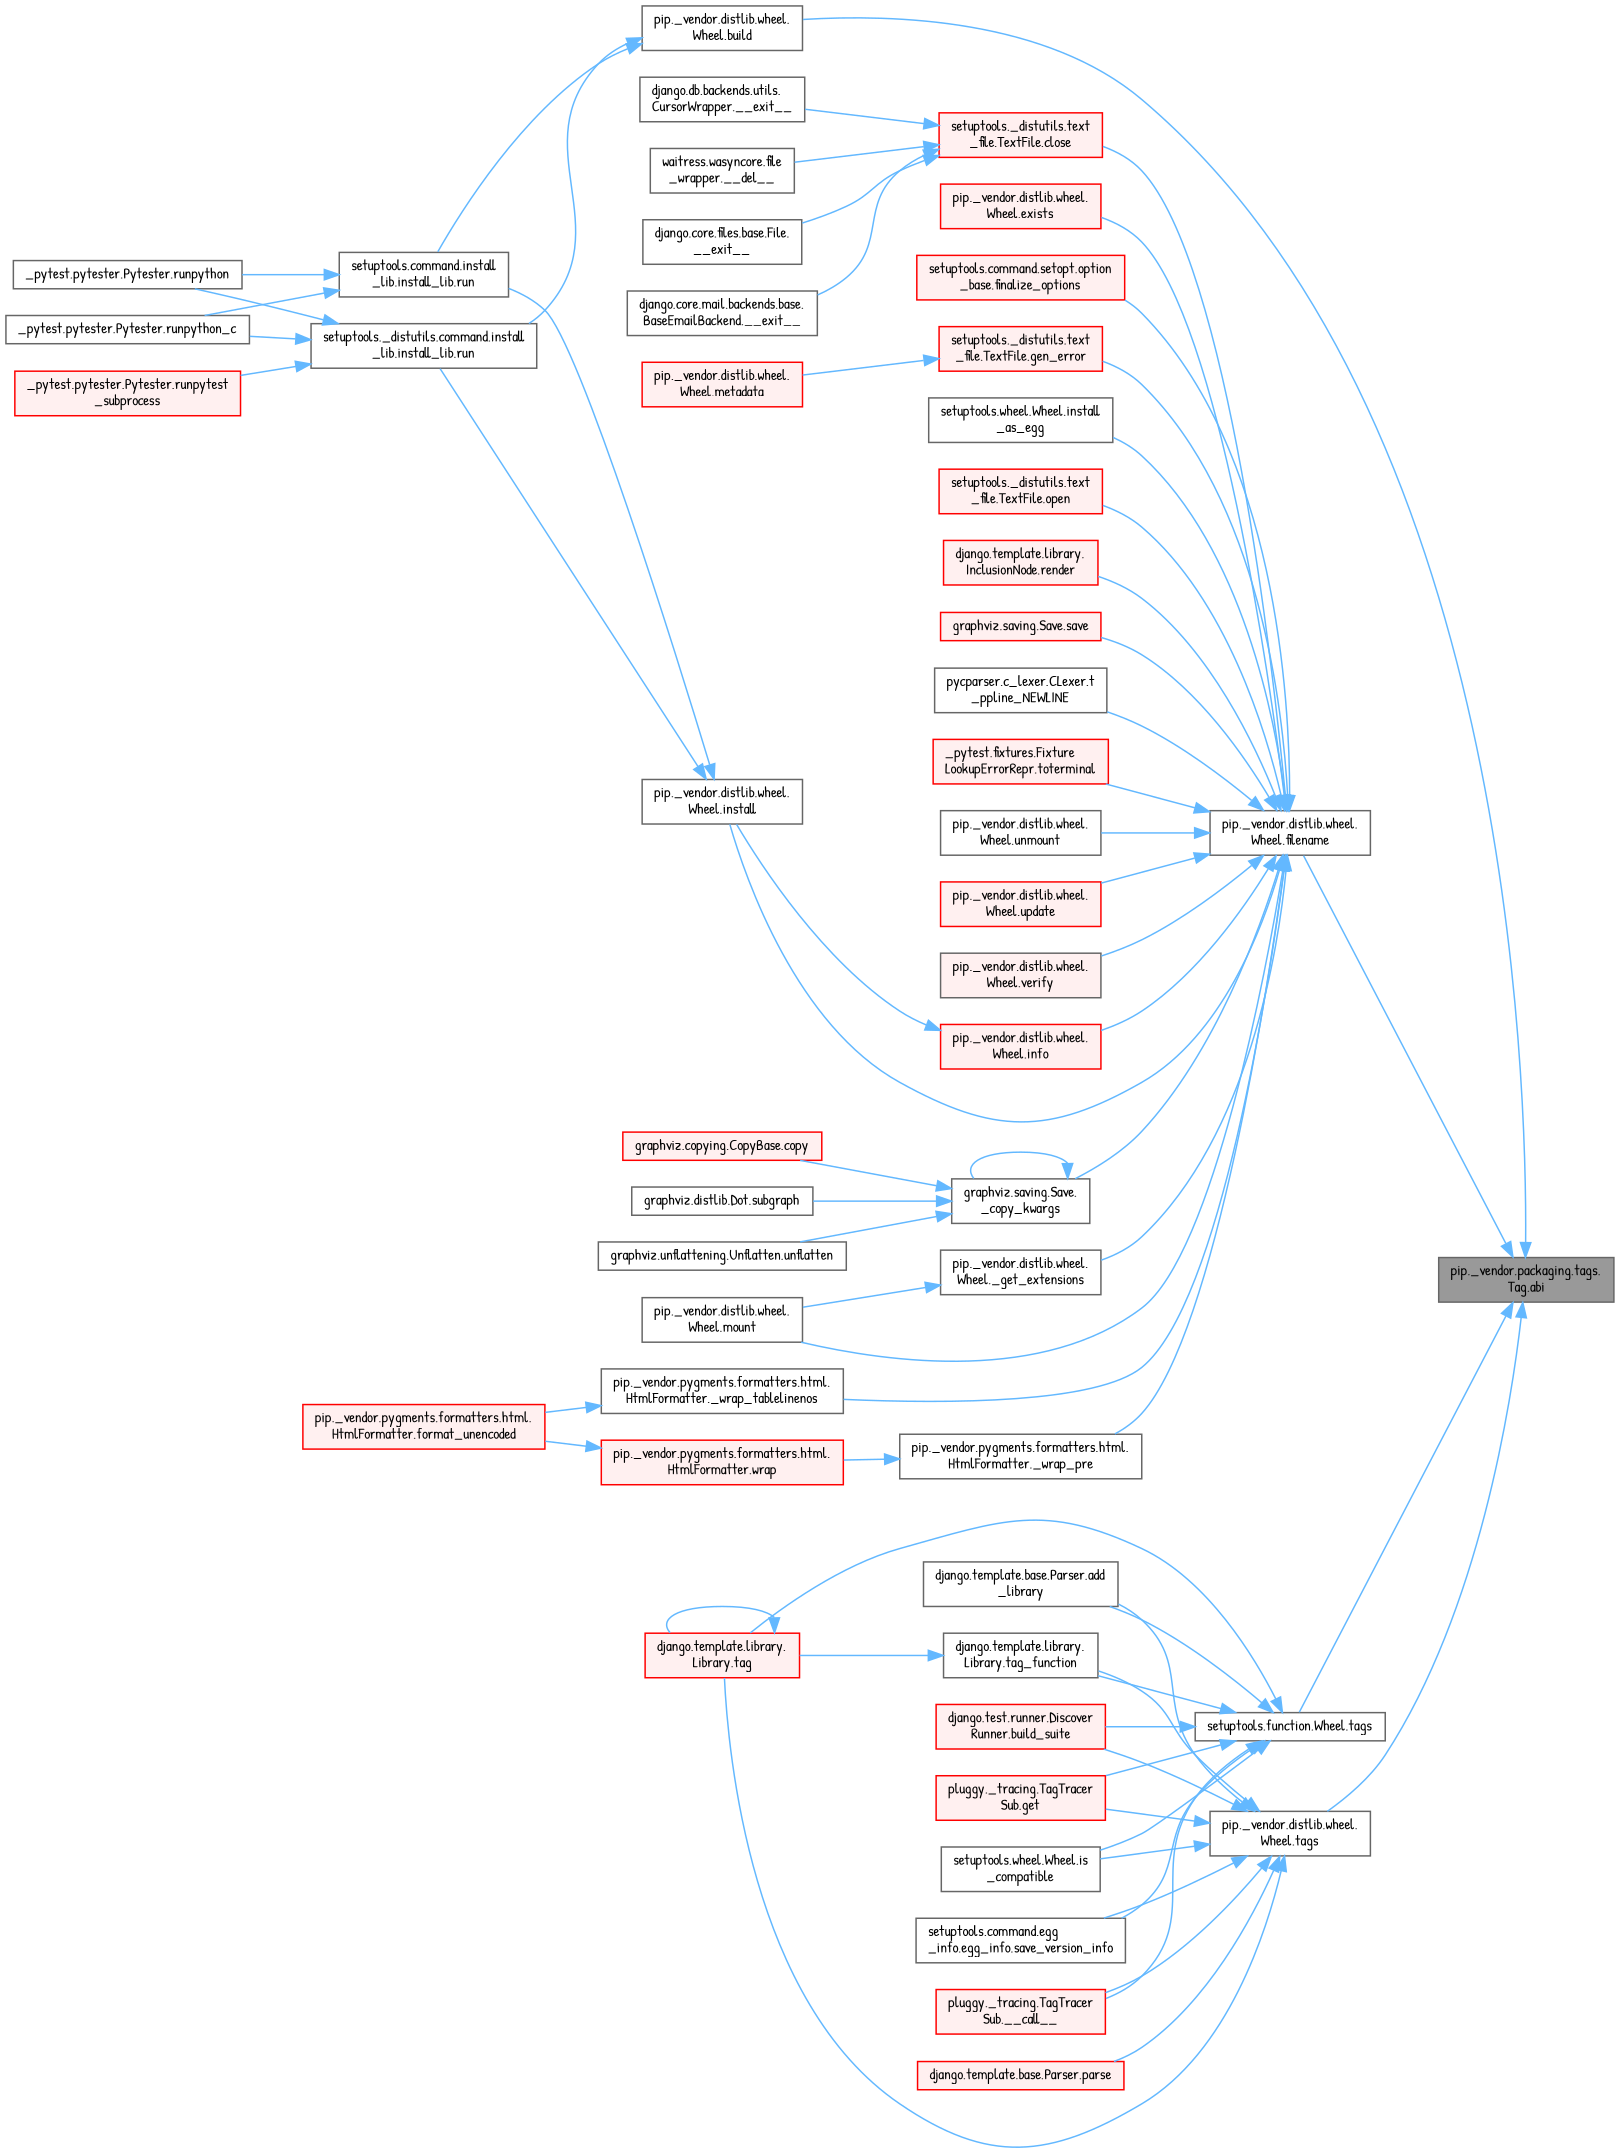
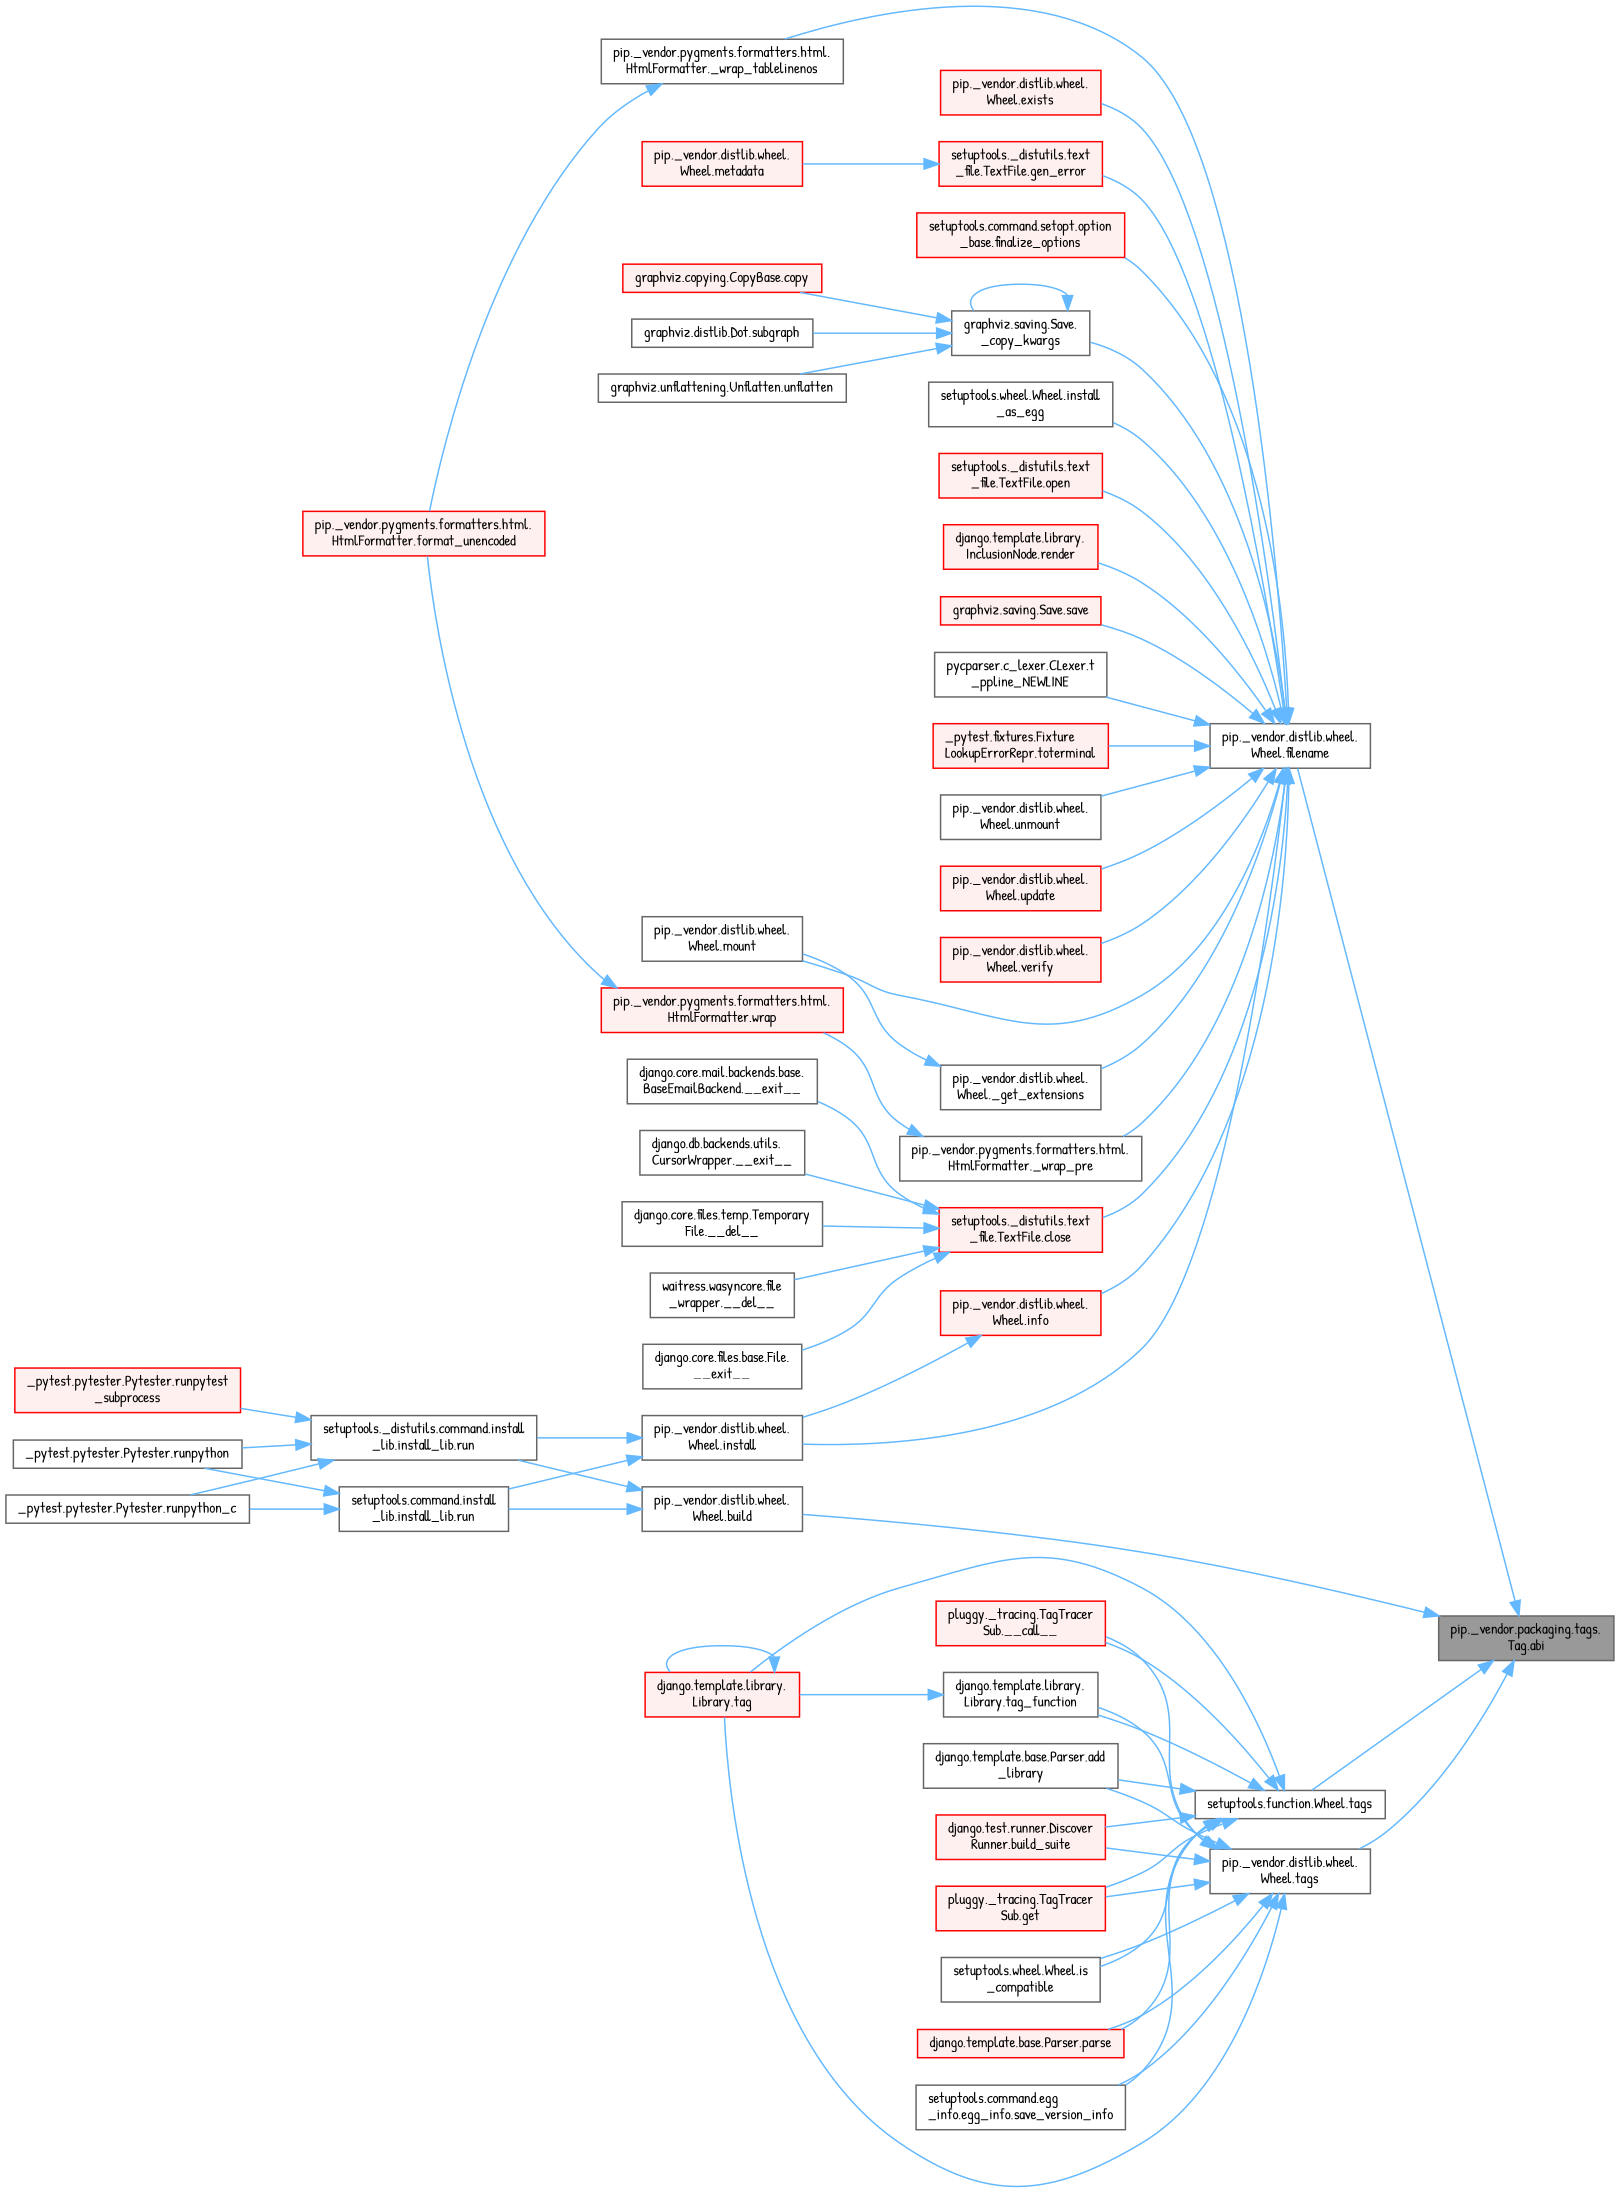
(1021, 975) -> (1021, 960)
none -> (722, 1224)
none -> (1161, 1988)
